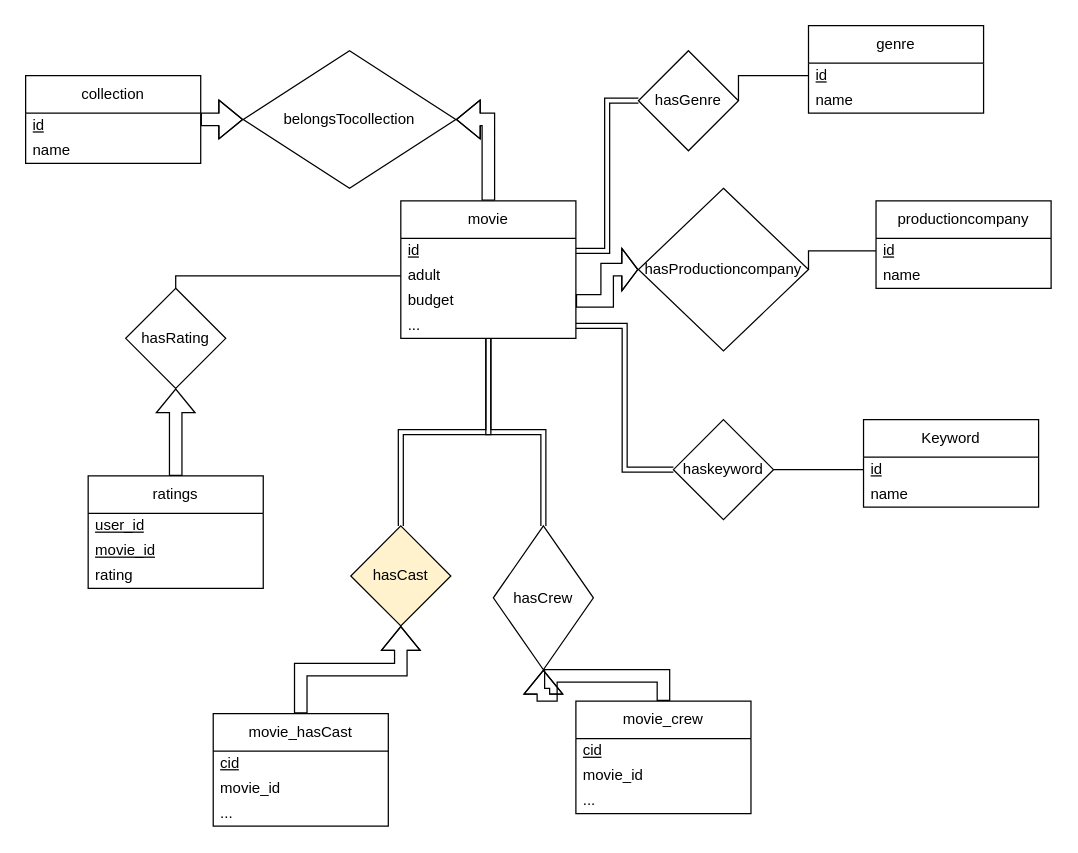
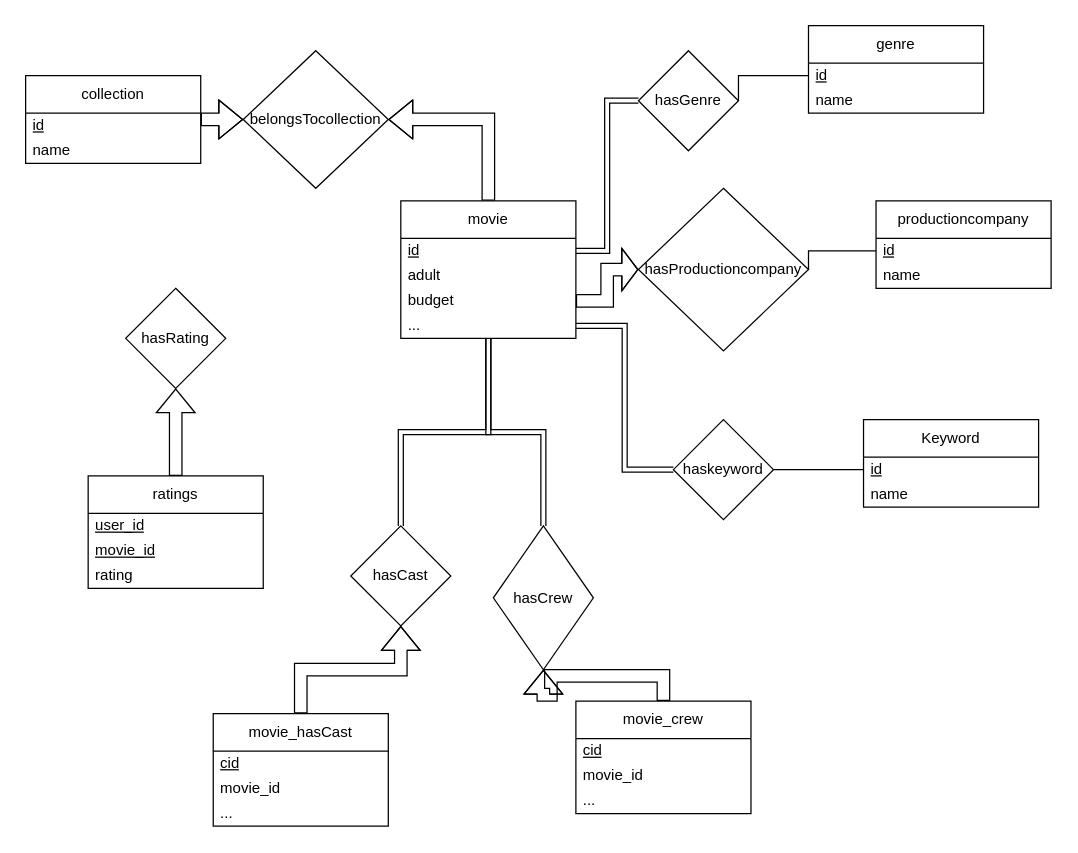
(349, 119) -> (316, 119)
(281, 276) -> none
(401, 576) -> (401, 576)
